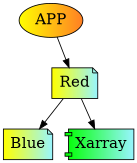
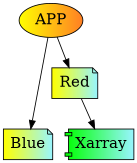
(54, 110) -> (40, 79)
